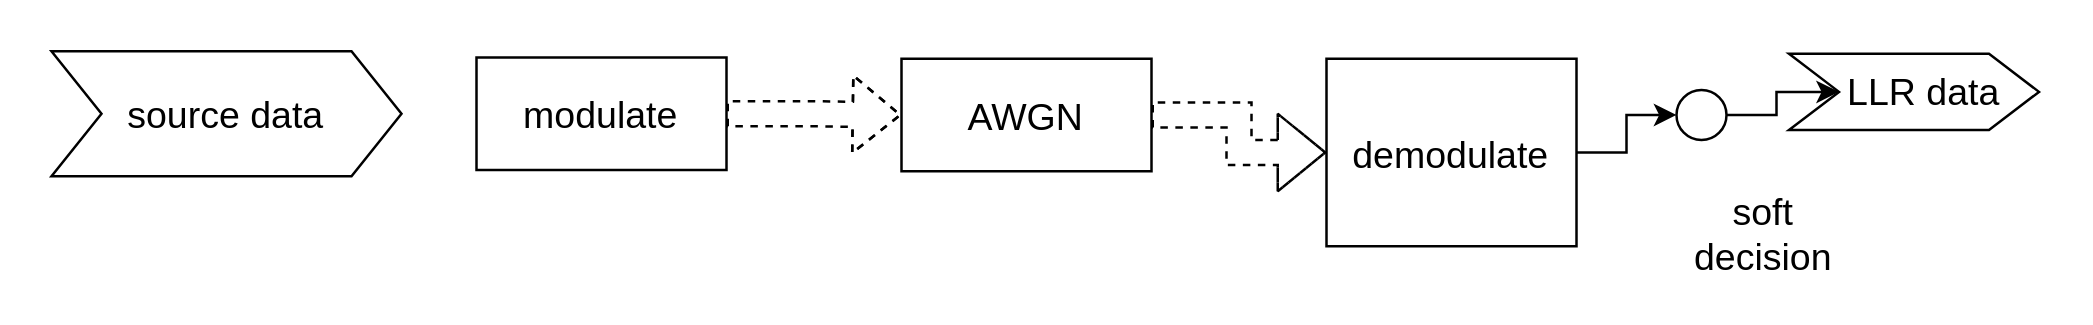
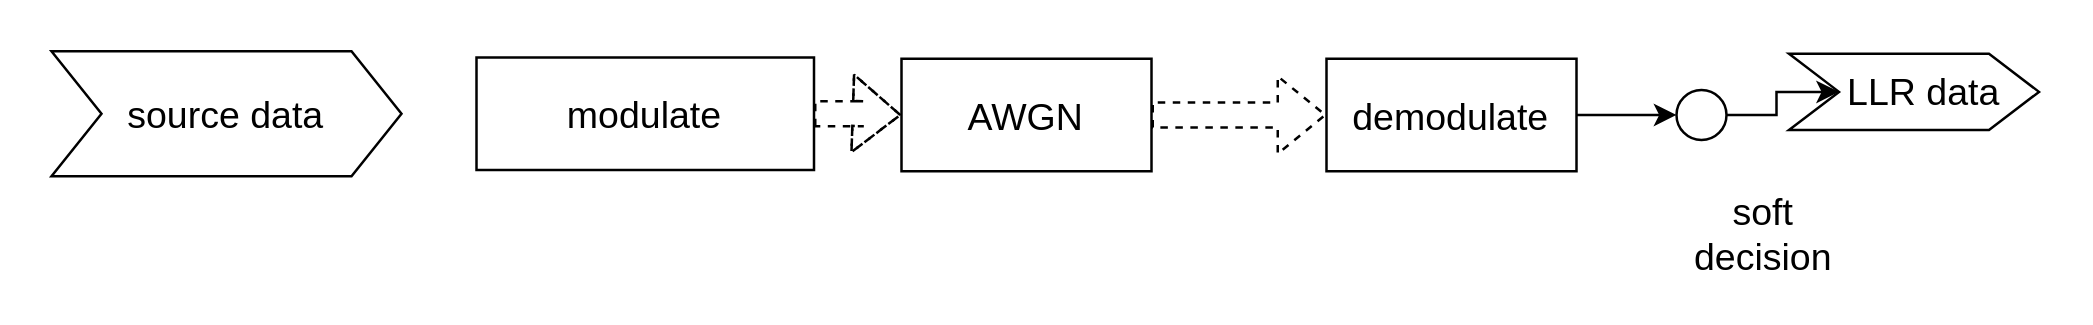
(601, 114) -> (645, 114)
(1451, 153) -> (1451, 115)
